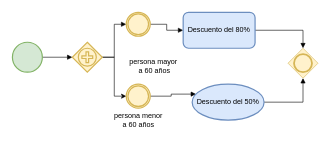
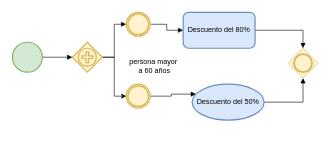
(138, 120) -> none
